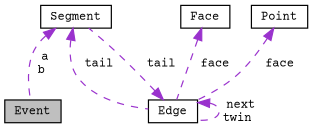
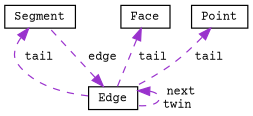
(158, 63) -> (99, 57)
(212, 63) -> (150, 57)
(277, 63) -> (206, 57)
(33, 111) -> none
